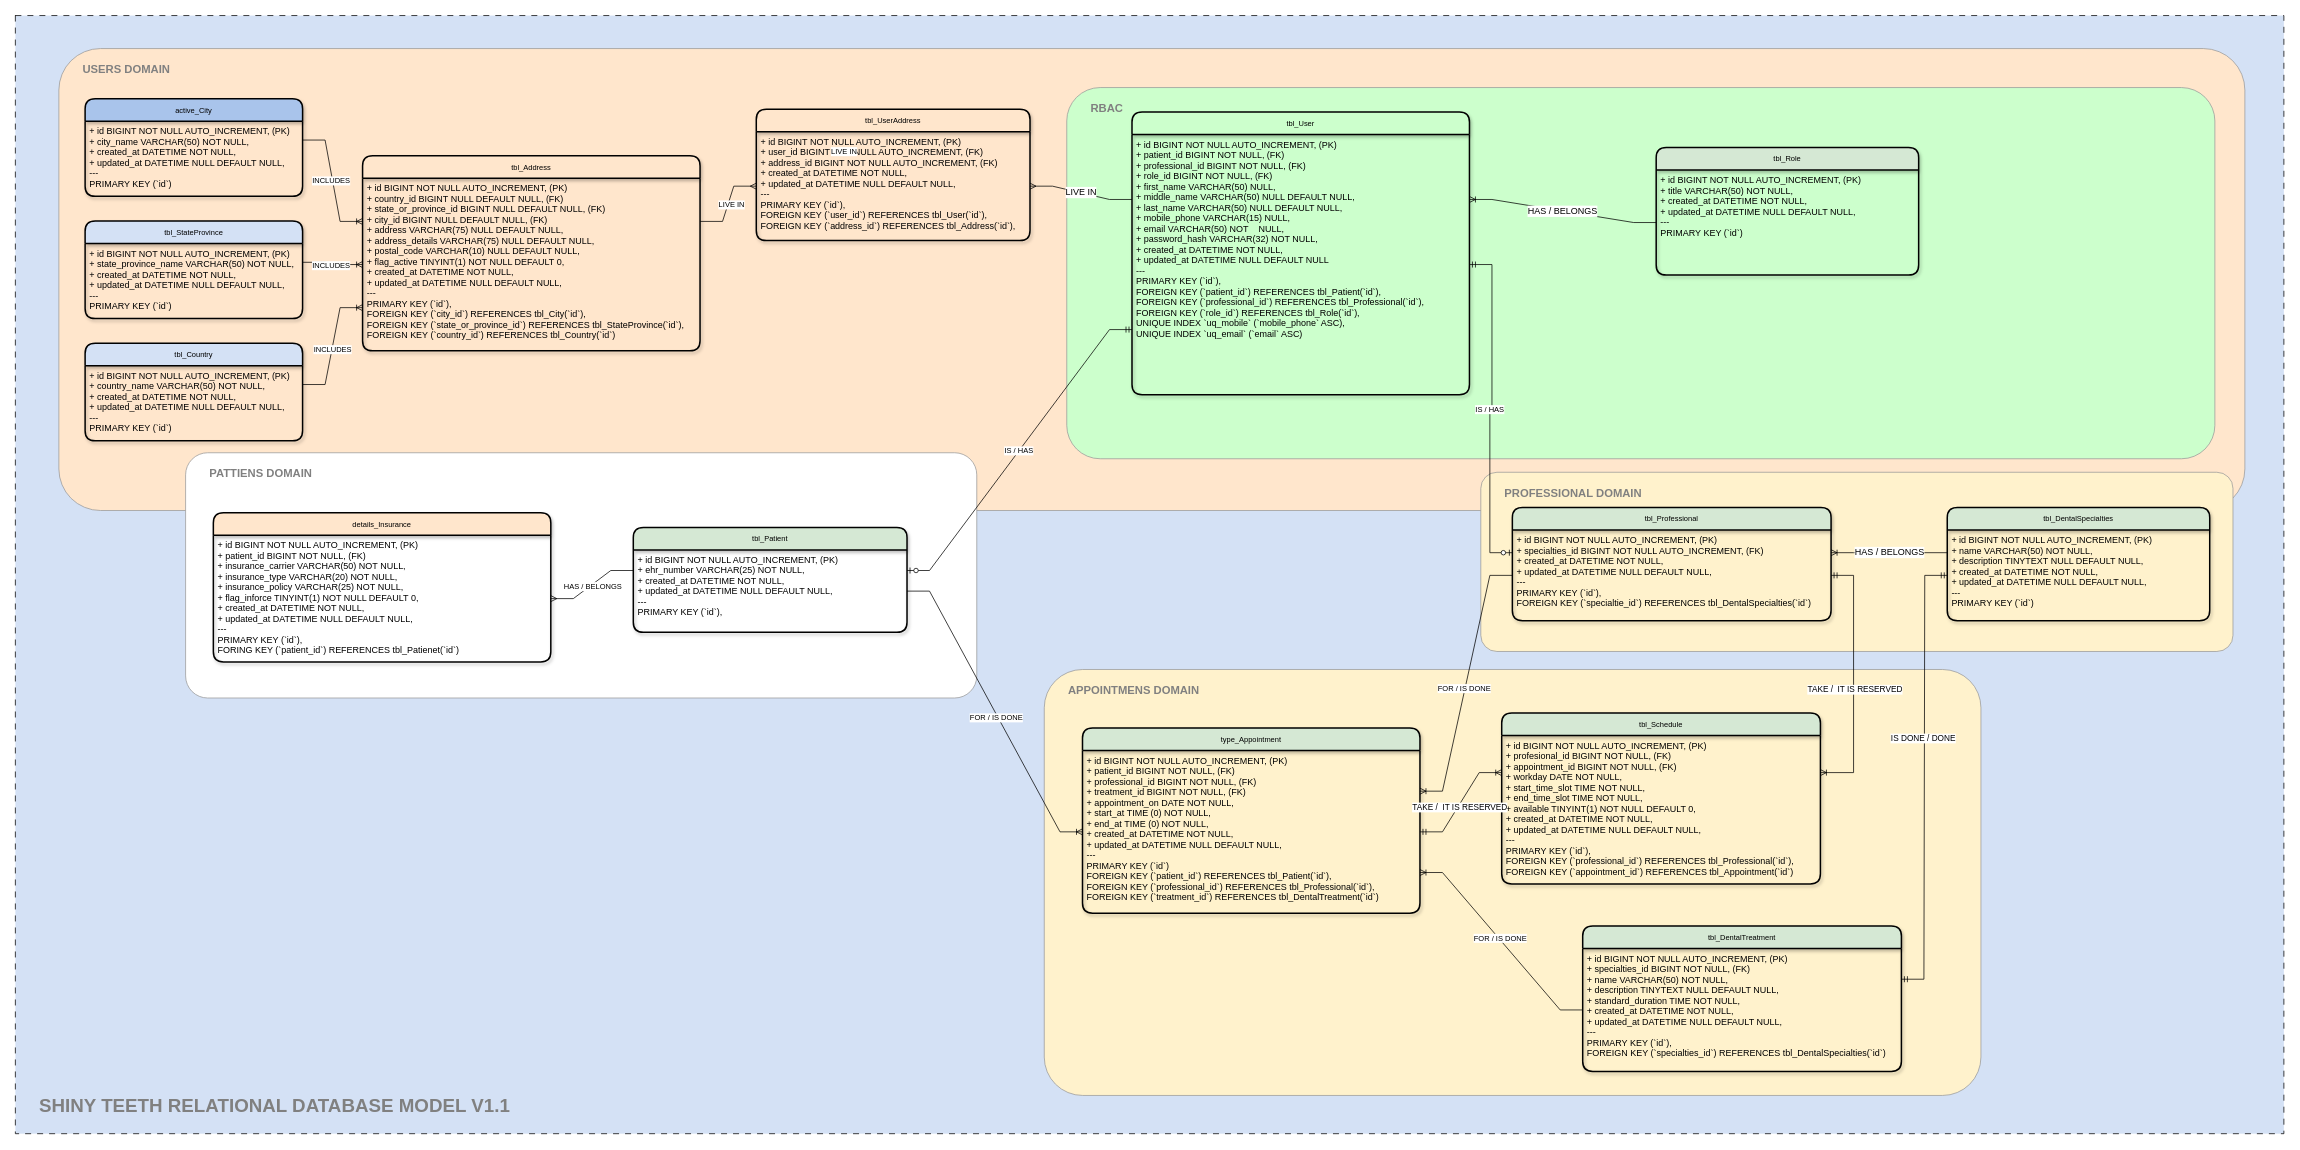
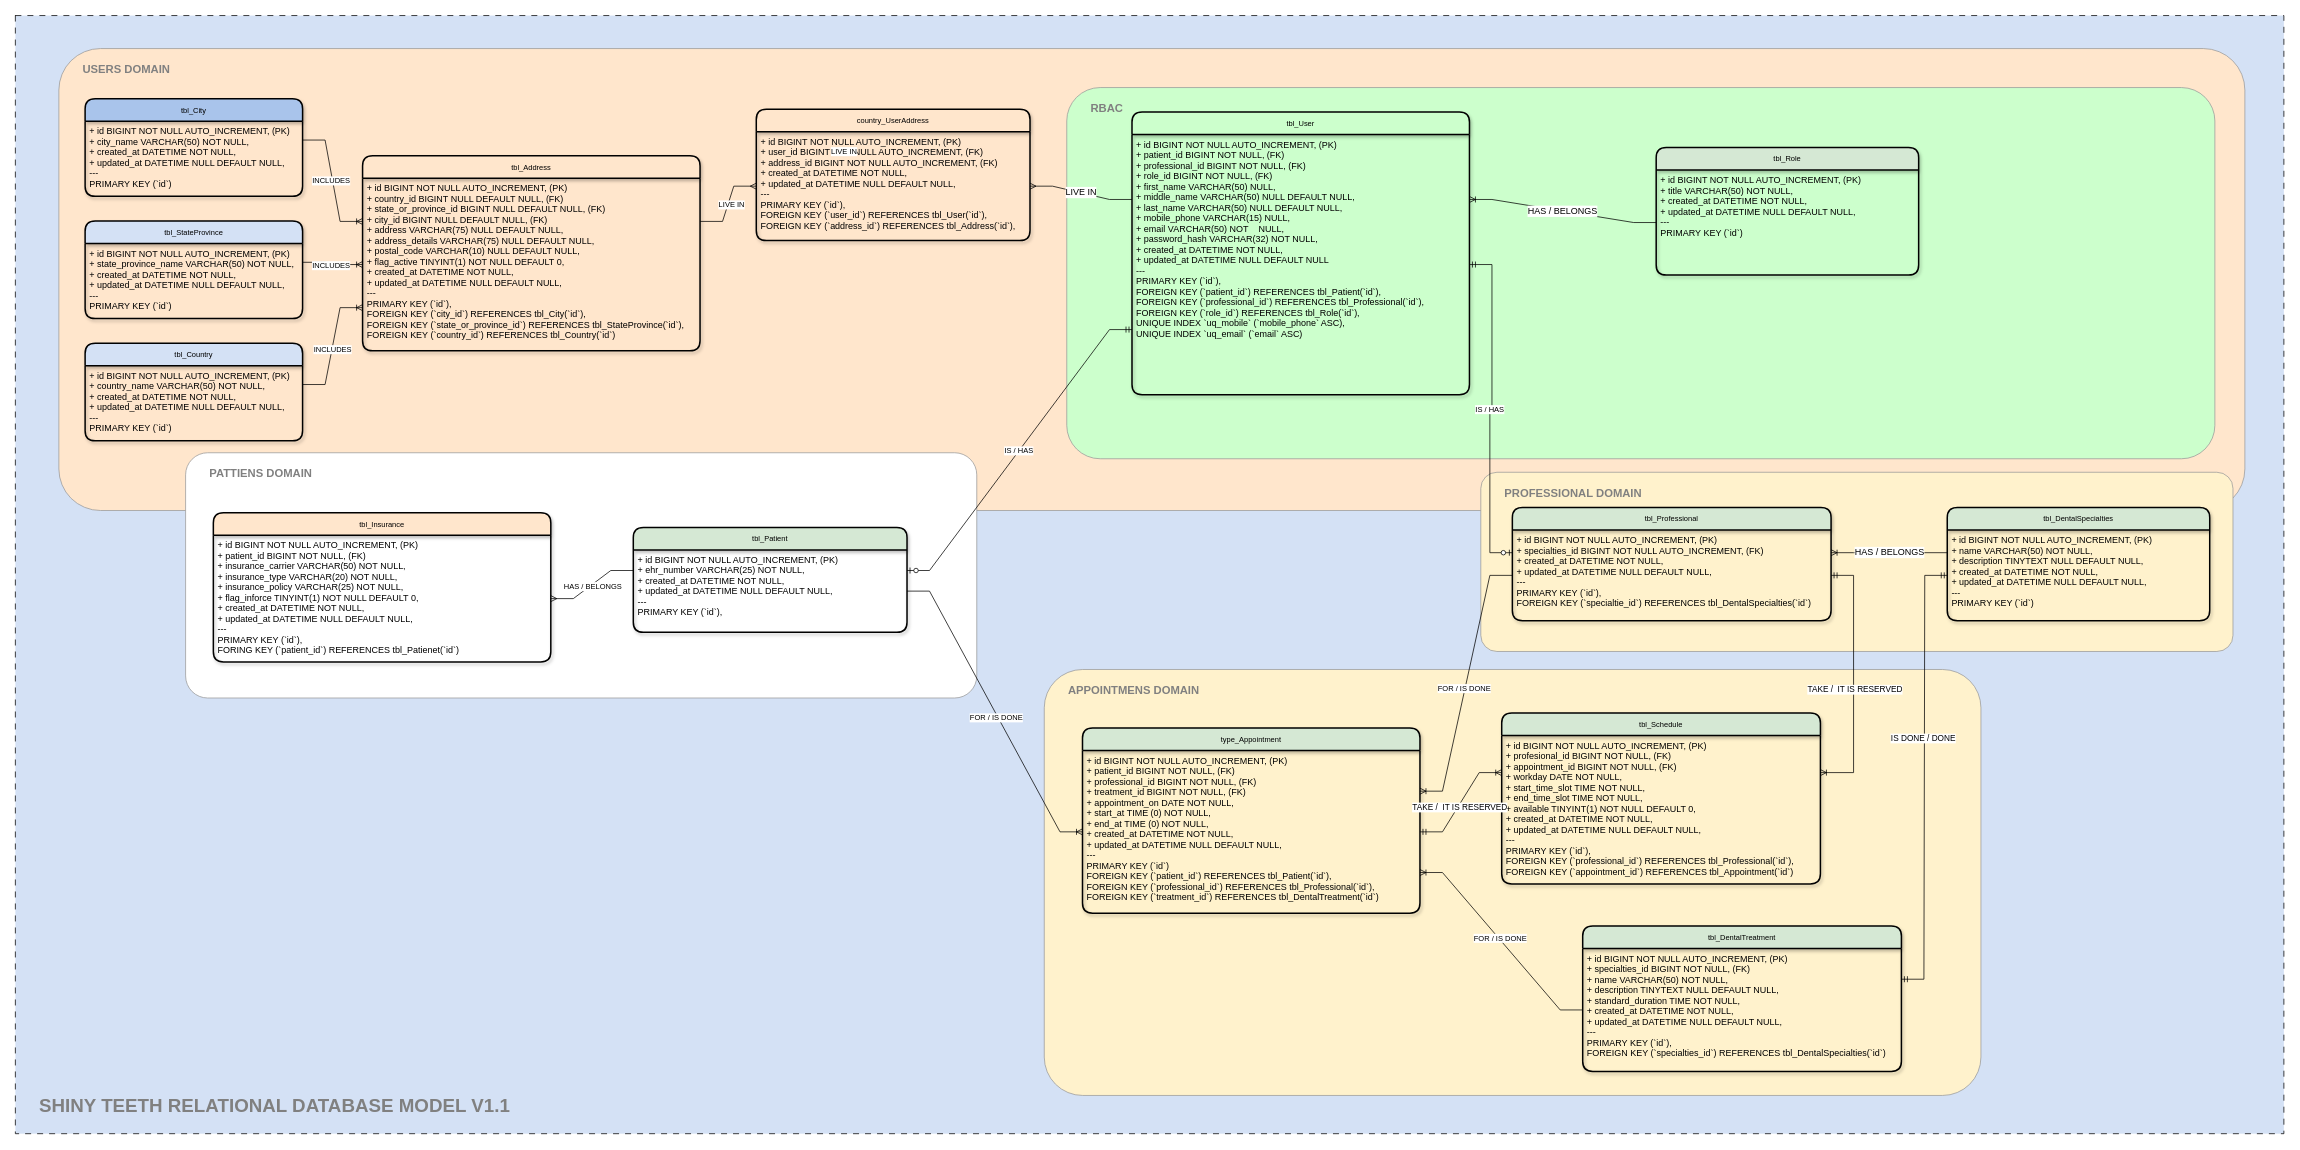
(194, 110) -> (194, 110)
(893, 121) -> (893, 121)
(382, 524) -> (382, 524)
